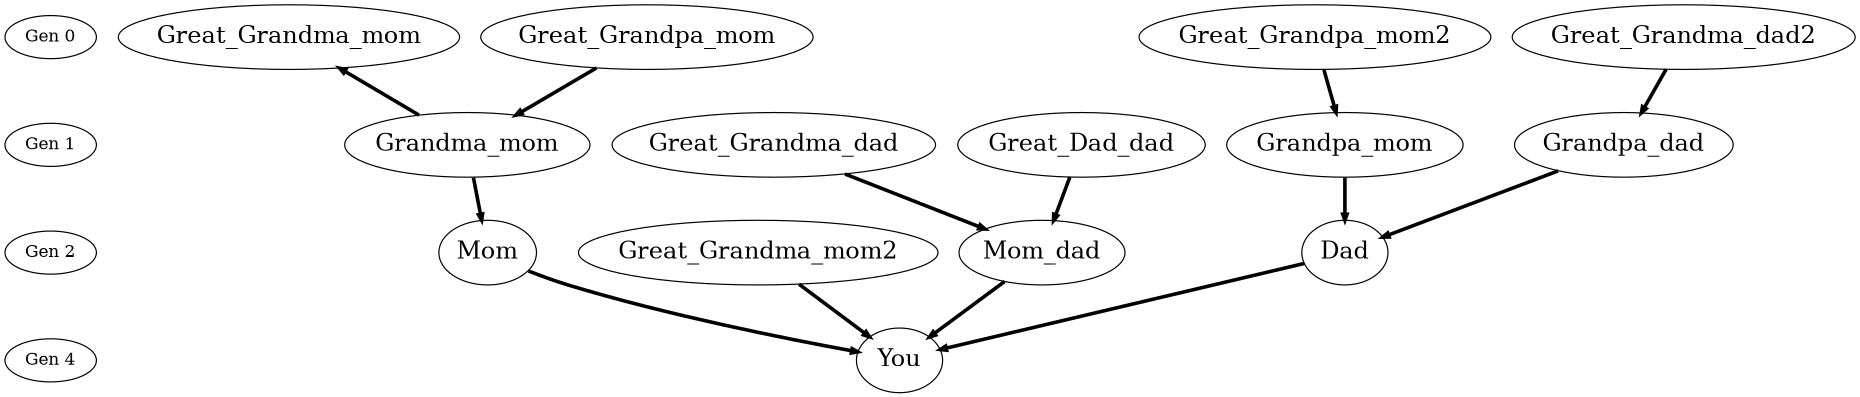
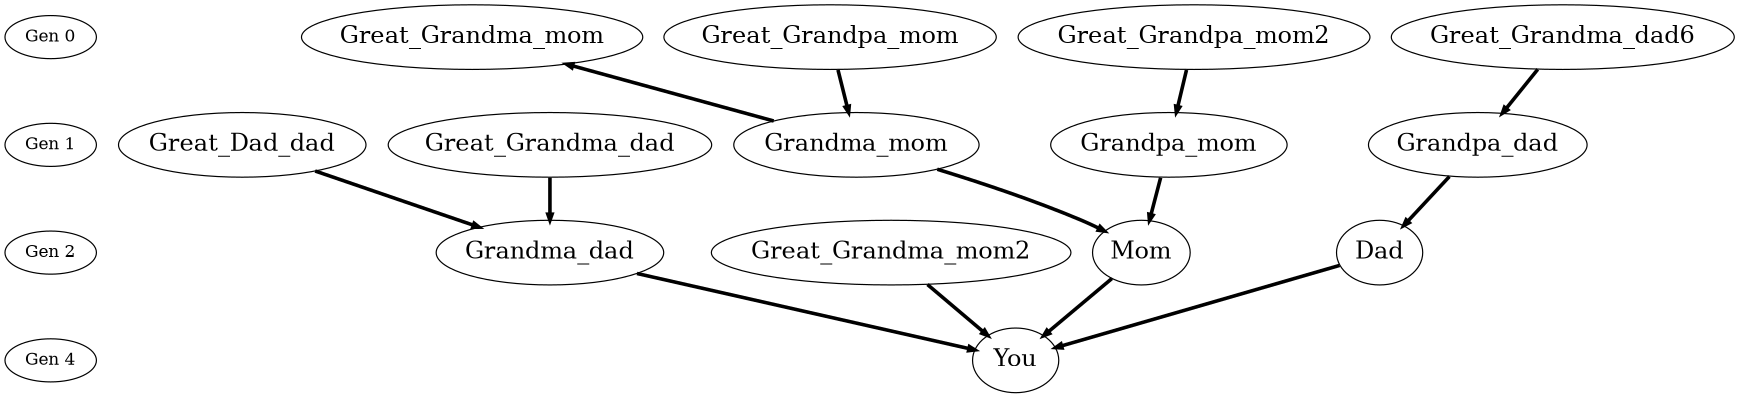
(1684, 37) -> (1563, 37)
(1345, 196) -> (1156, 196)
(1042, 253) -> (550, 253)
